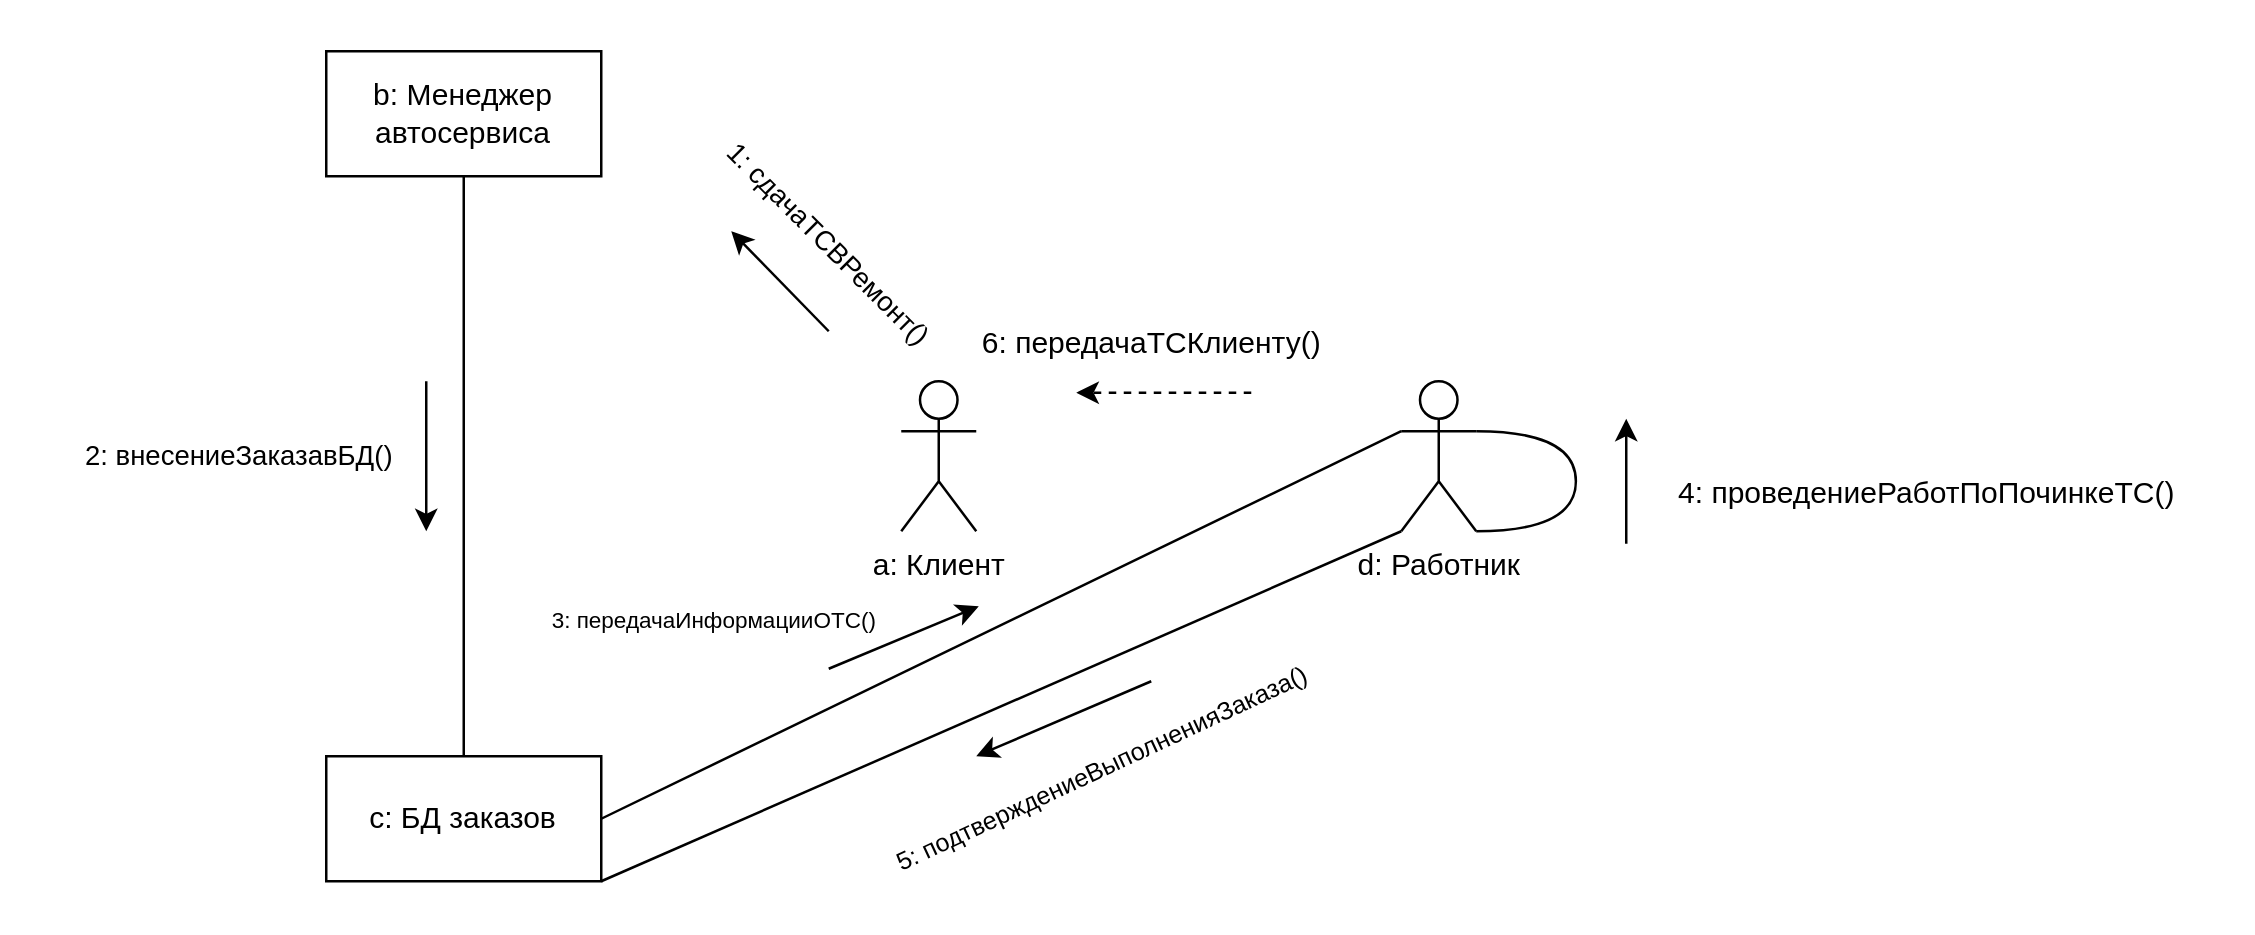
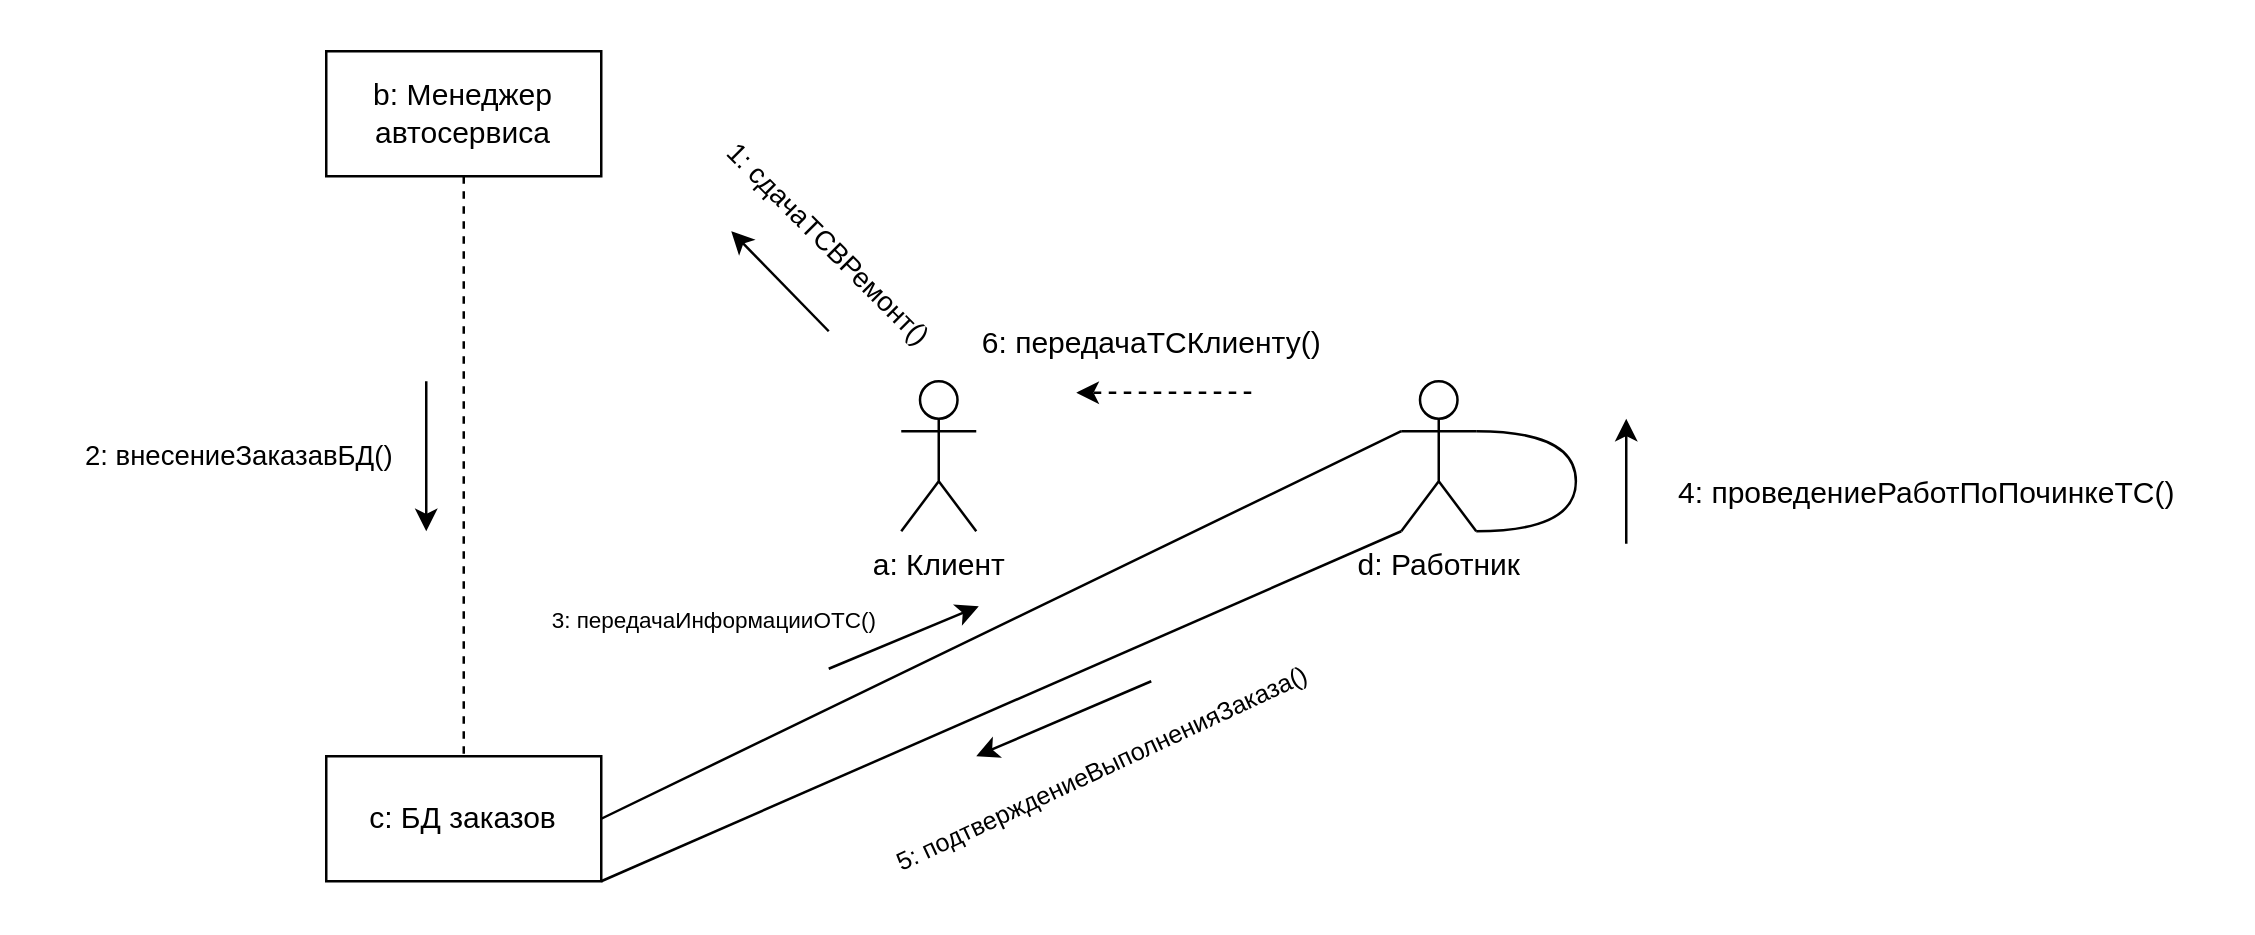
(464, 469) -> (464, 469)
